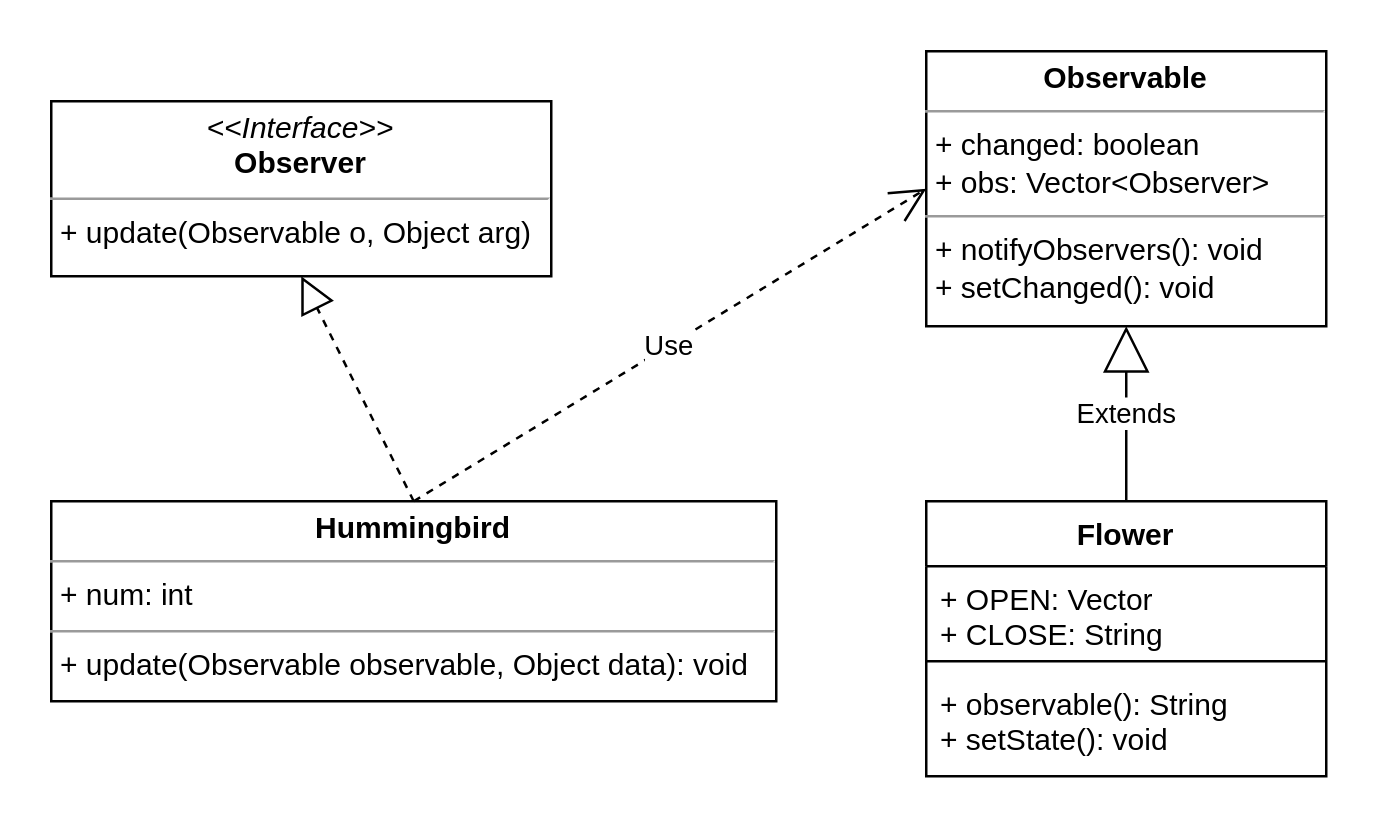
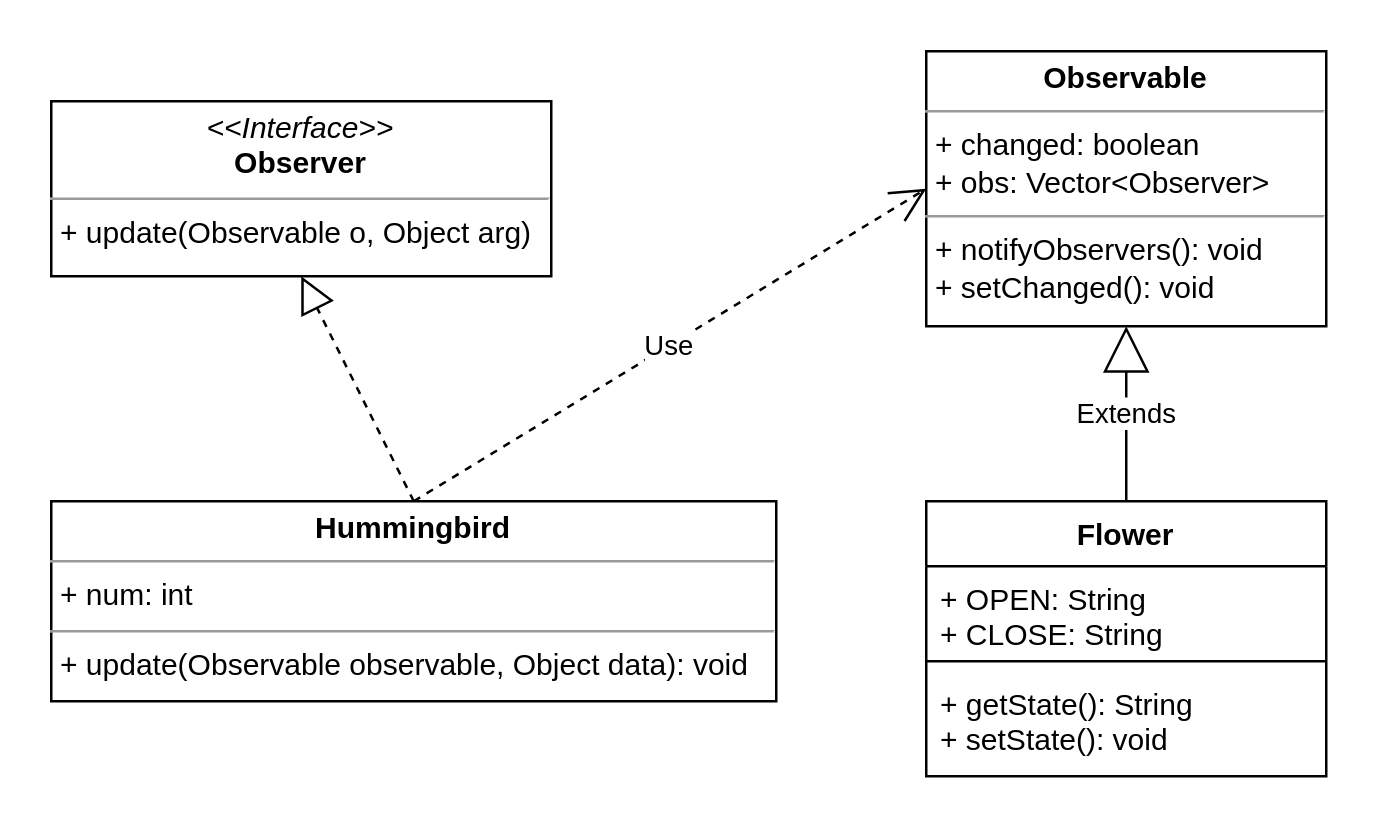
(1046, 600) -> (1042, 600)
(1105, 705) -> (1092, 705)
